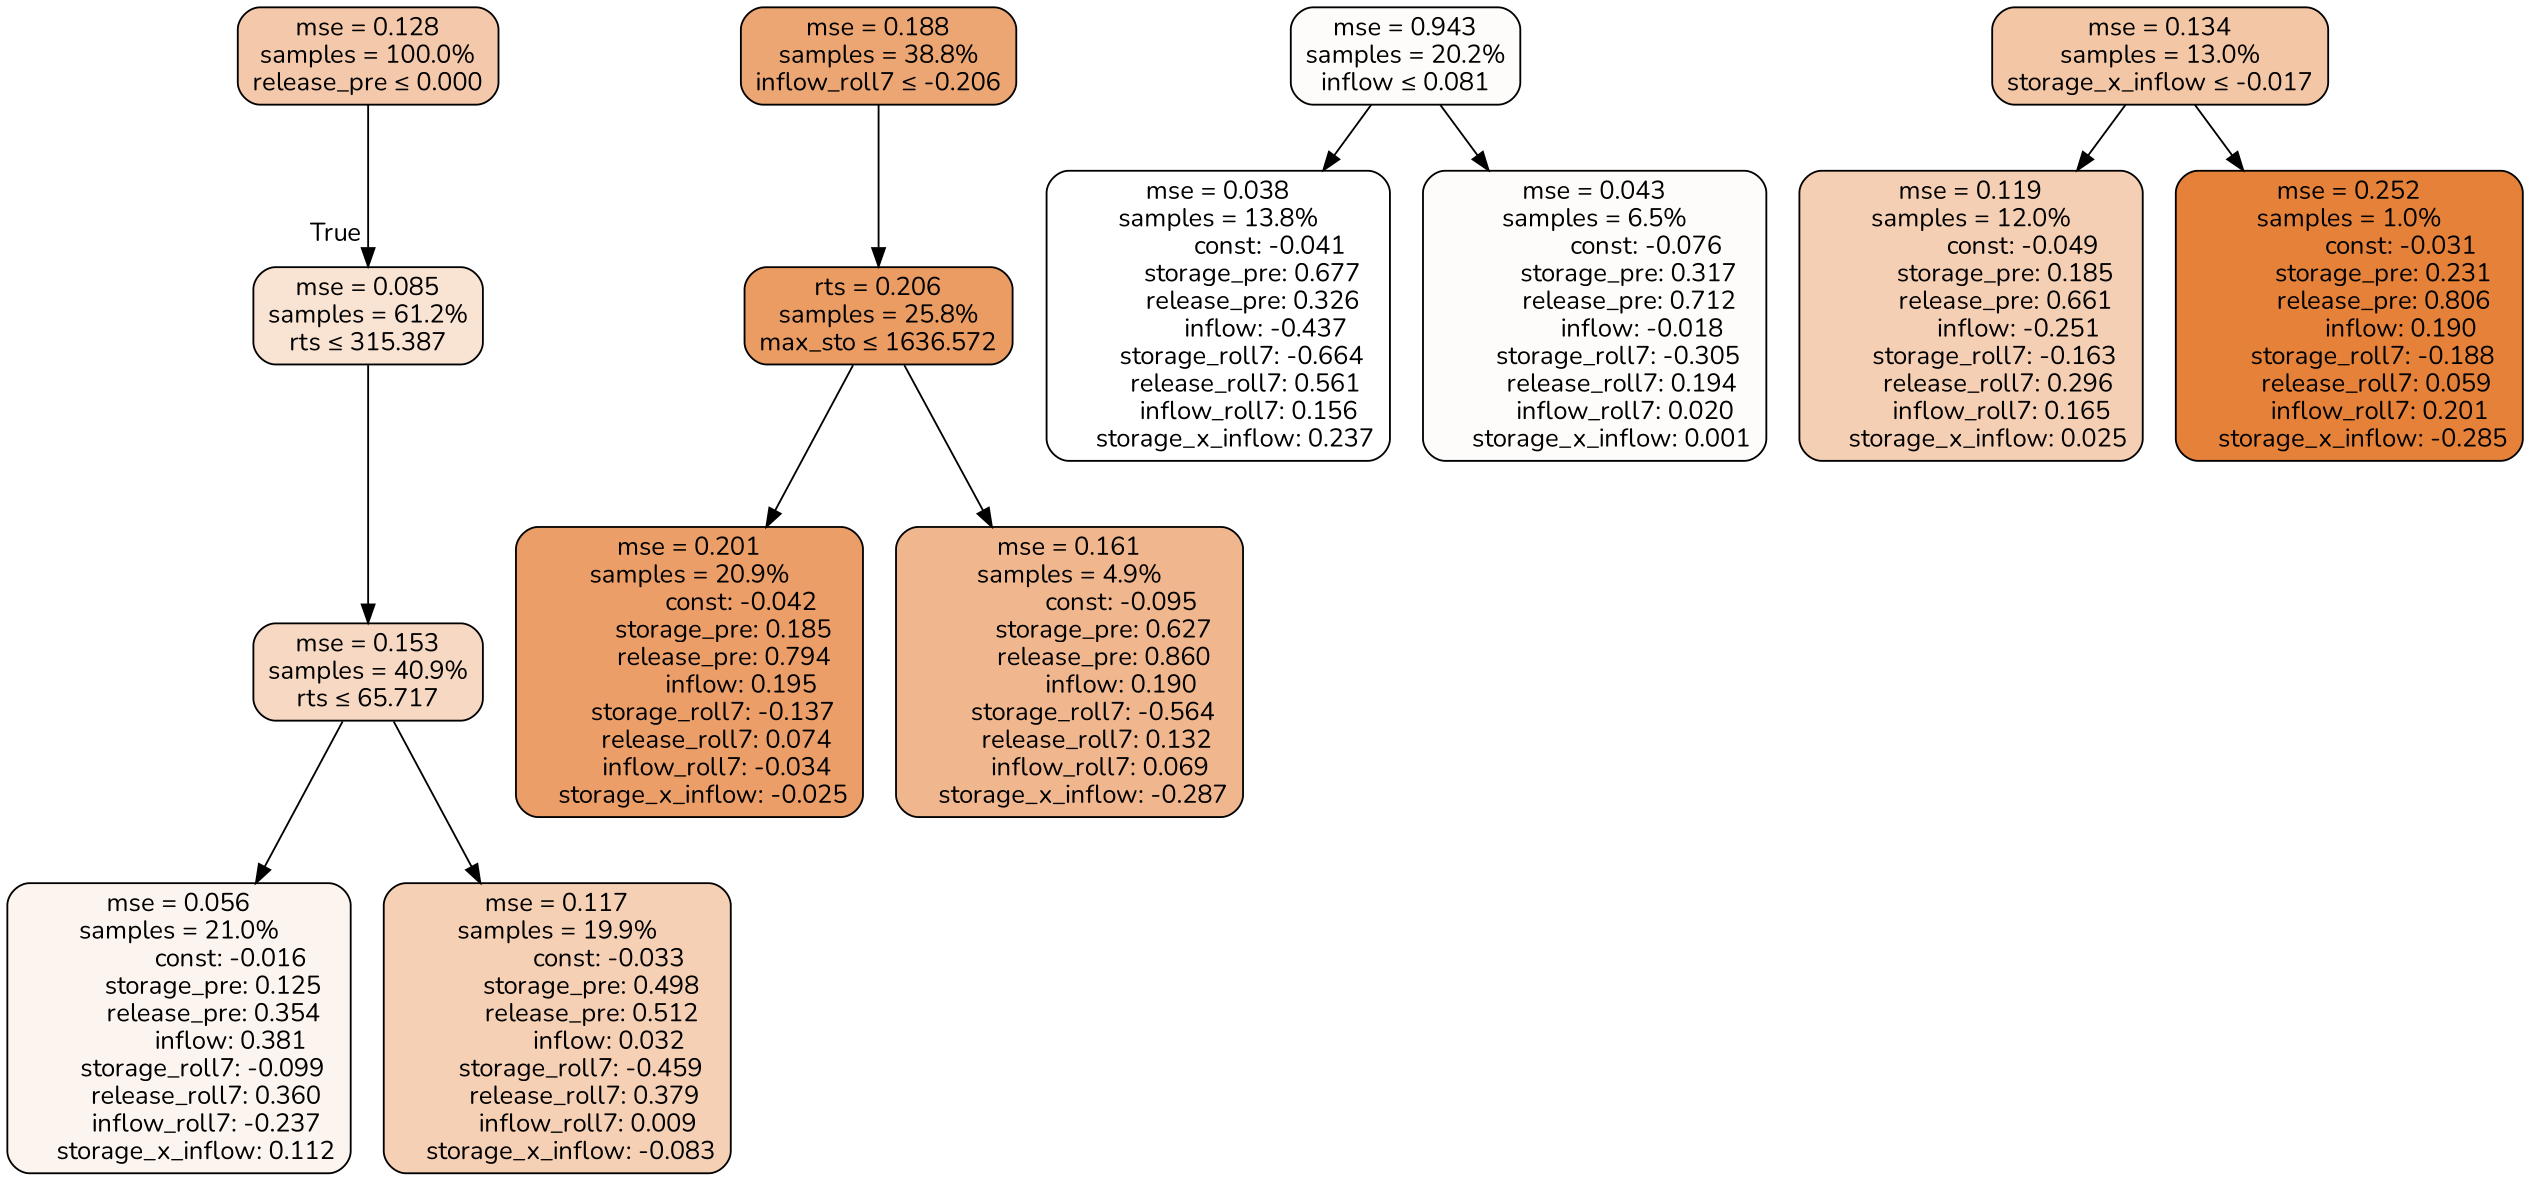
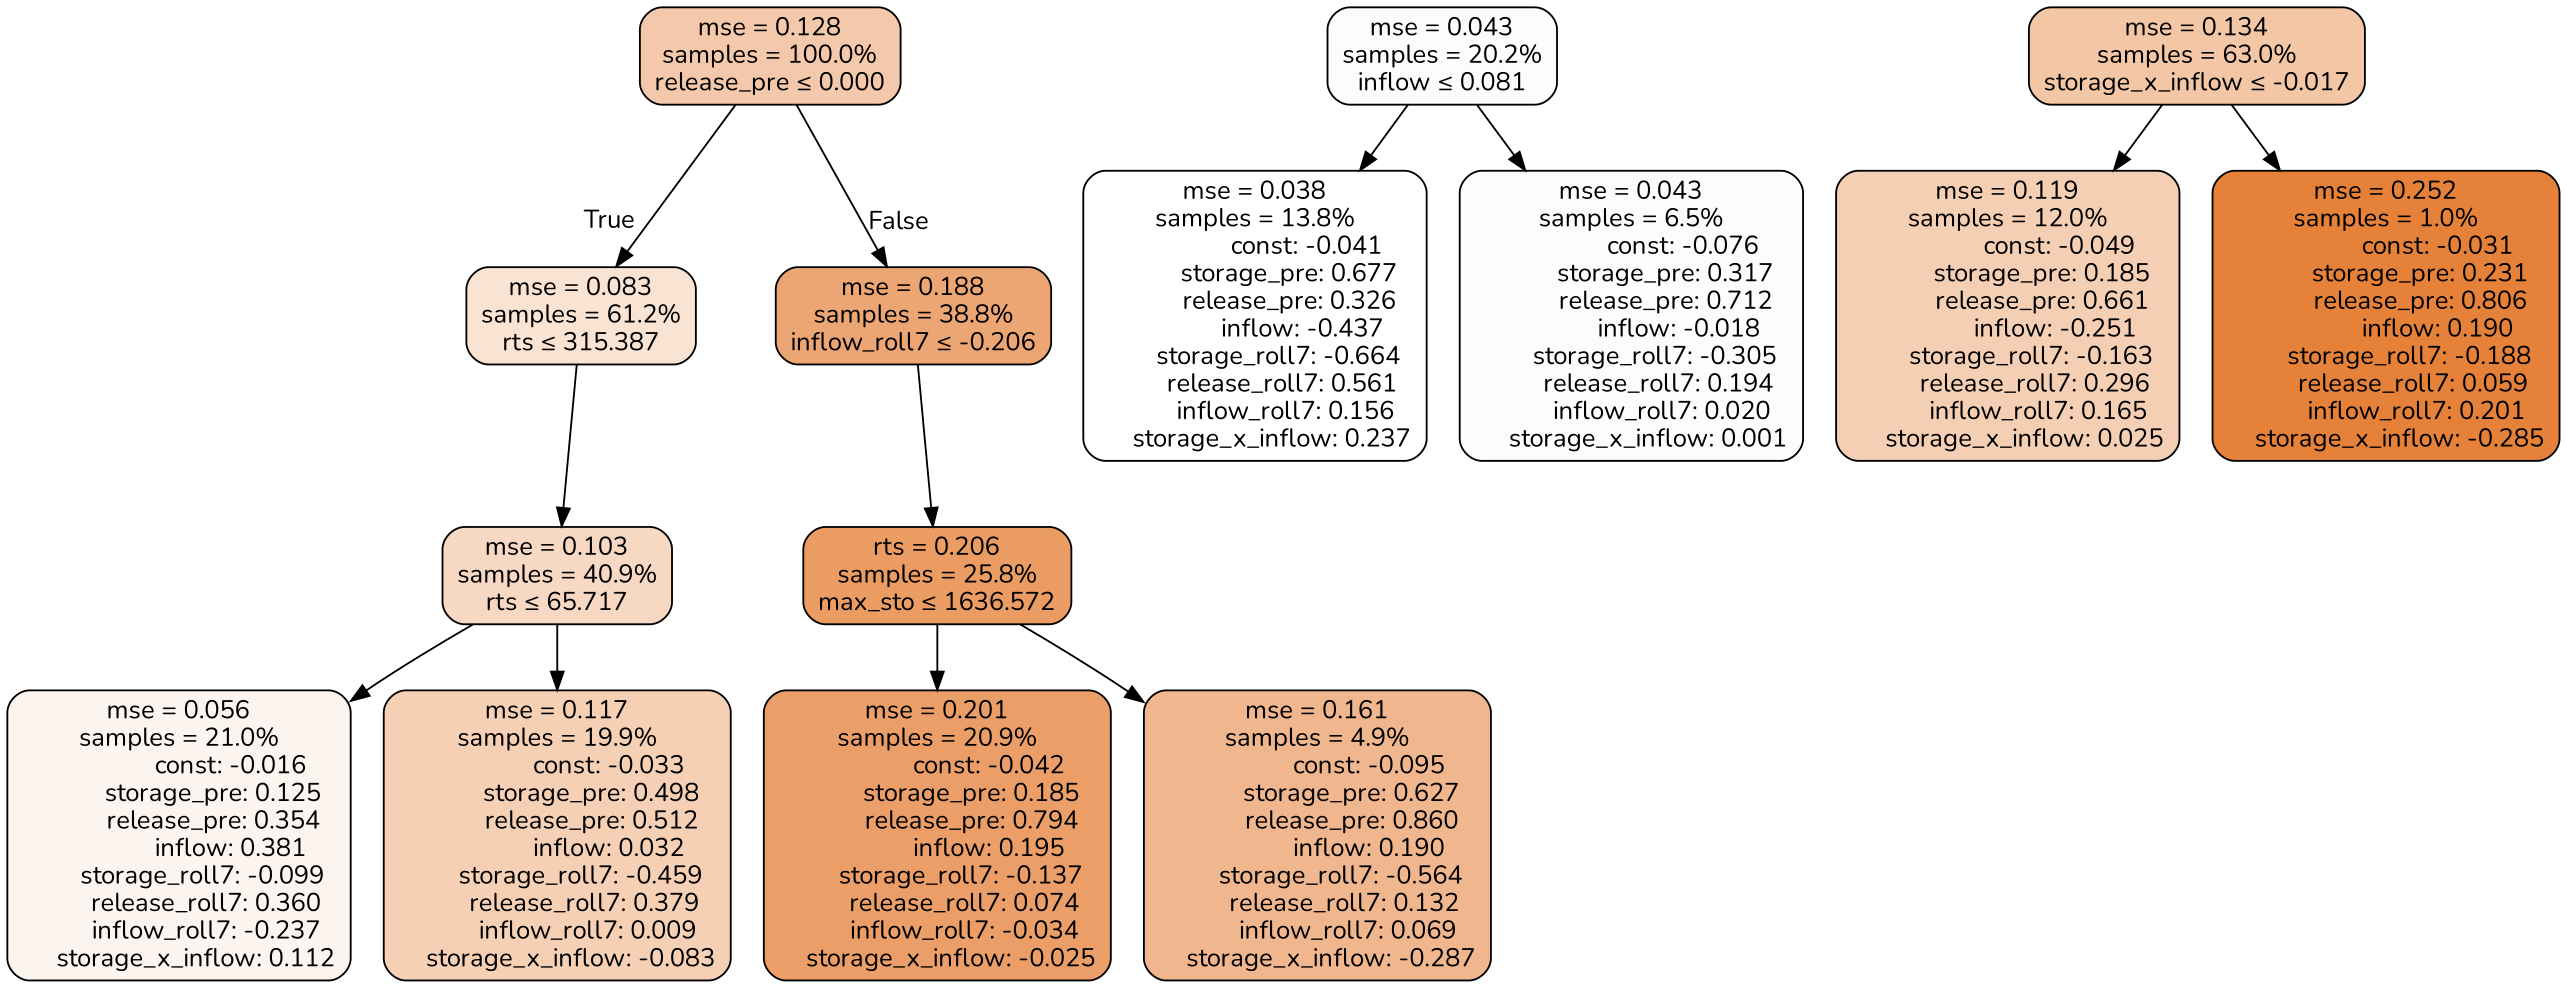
(1406, 56) -> (1442, 56)
(2160, 56) -> (2197, 56)
none -> (837, 177)
(368, 316) -> (581, 316)
(368, 672) -> (557, 576)
